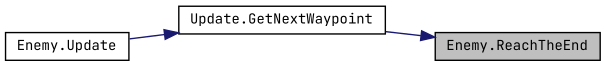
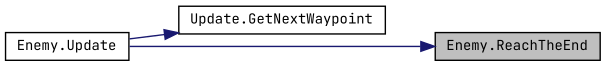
(403, 34) -> (275, 46)
